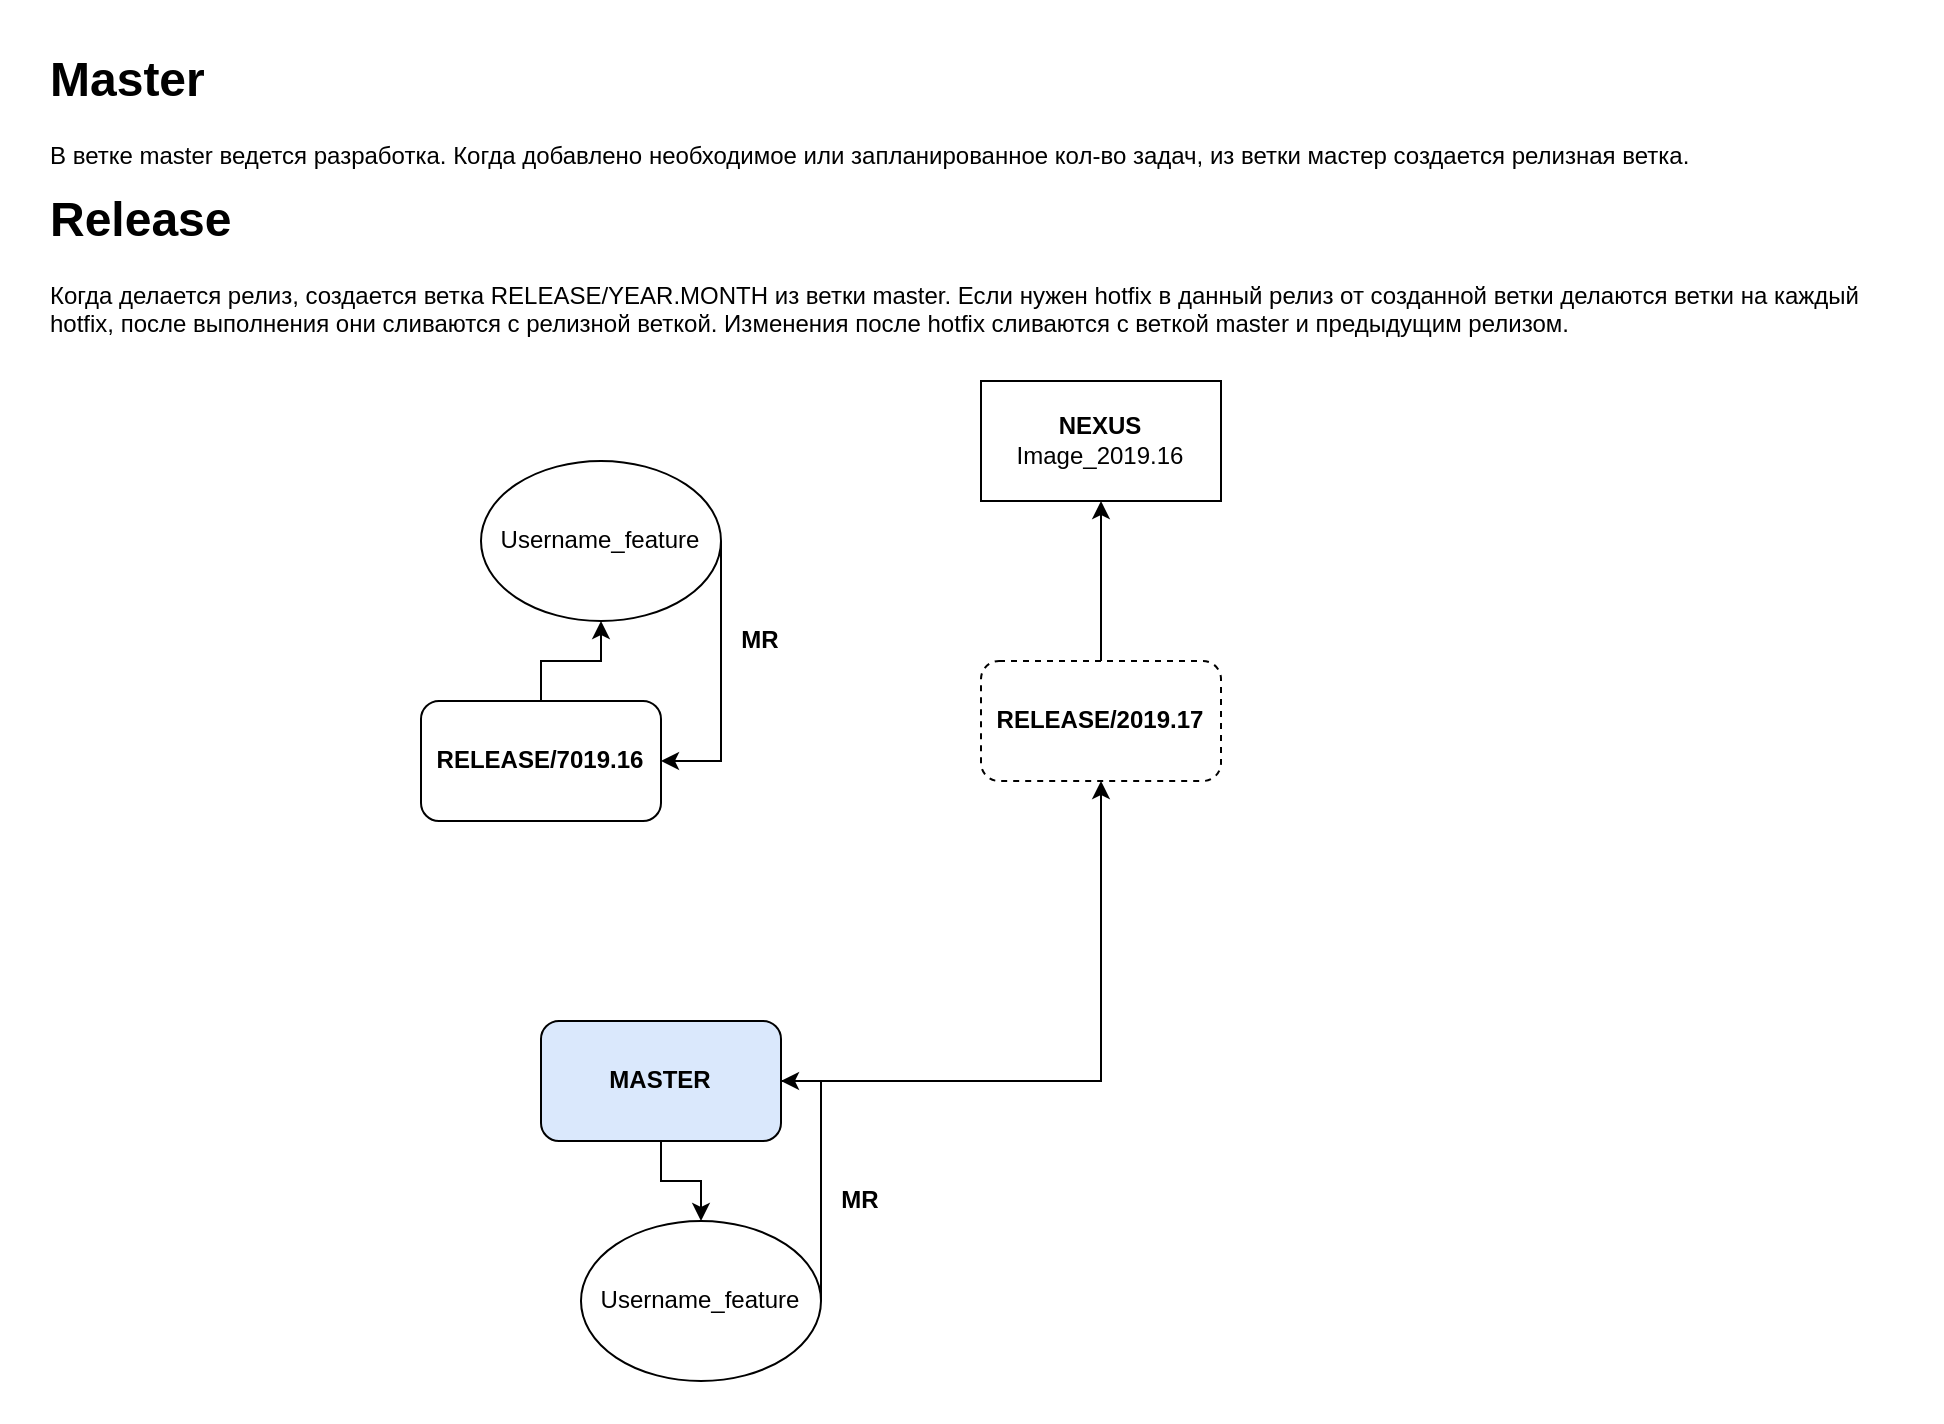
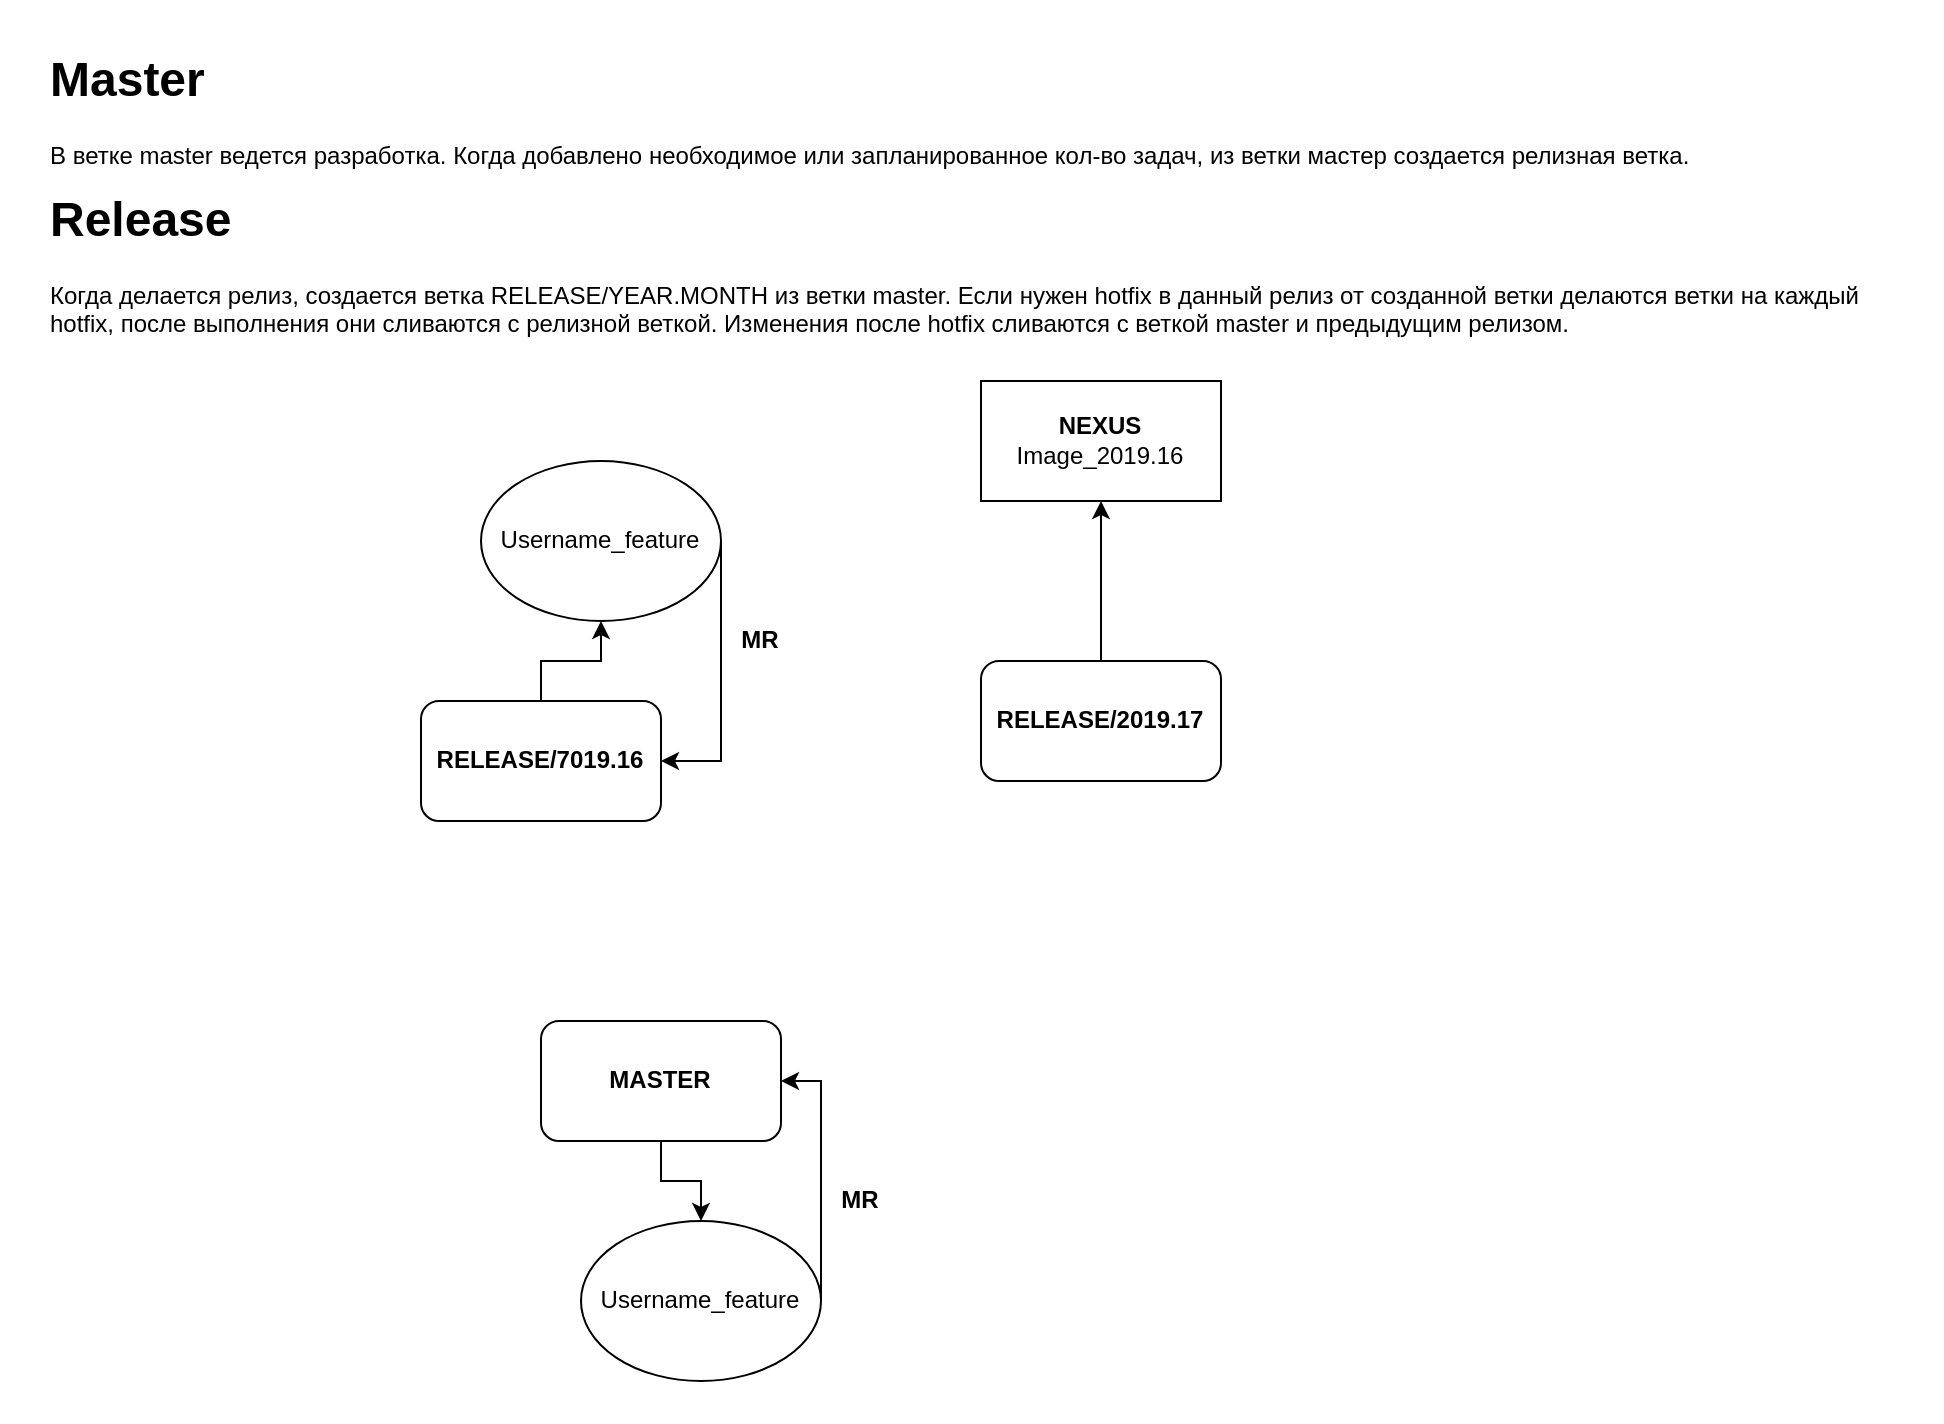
(1101, 721) -> (1101, 721)
(1101, 1076) -> none
(661, 1081) -> (661, 1081)
